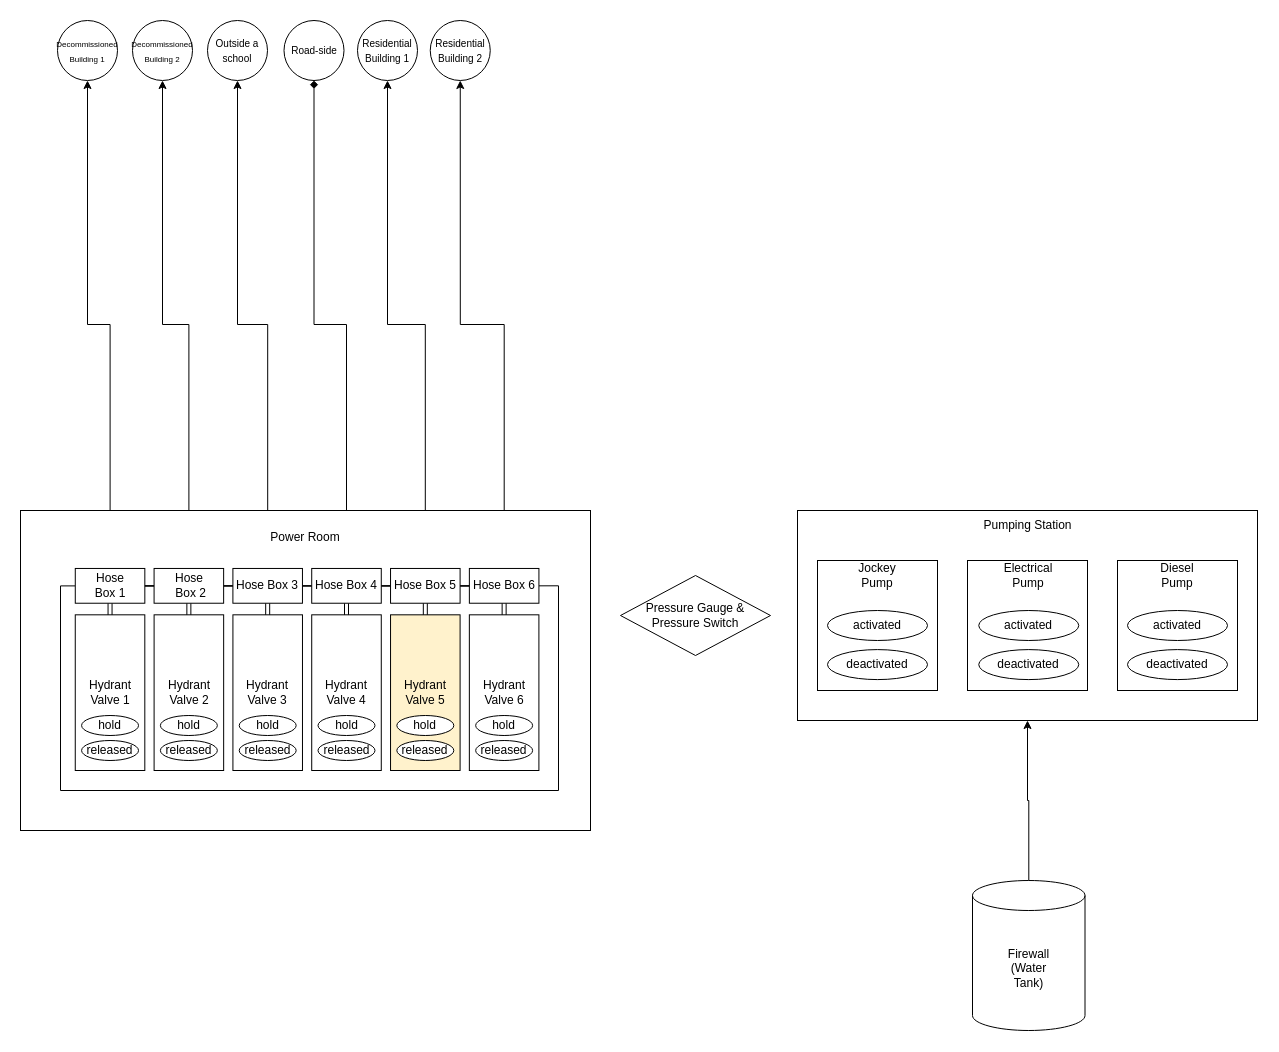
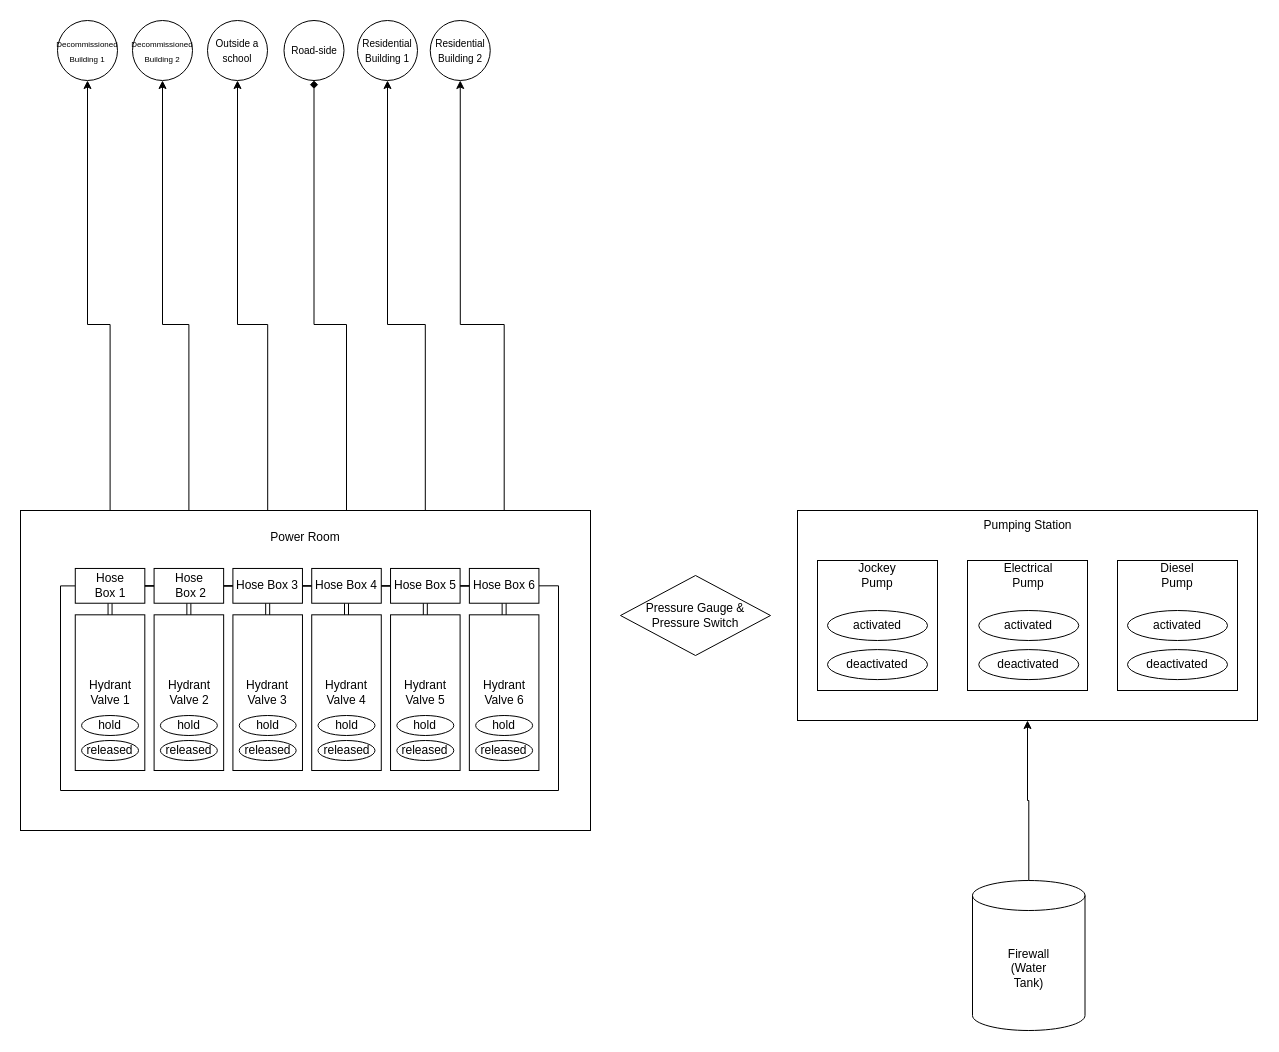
(425, 693) -> (425, 693)
